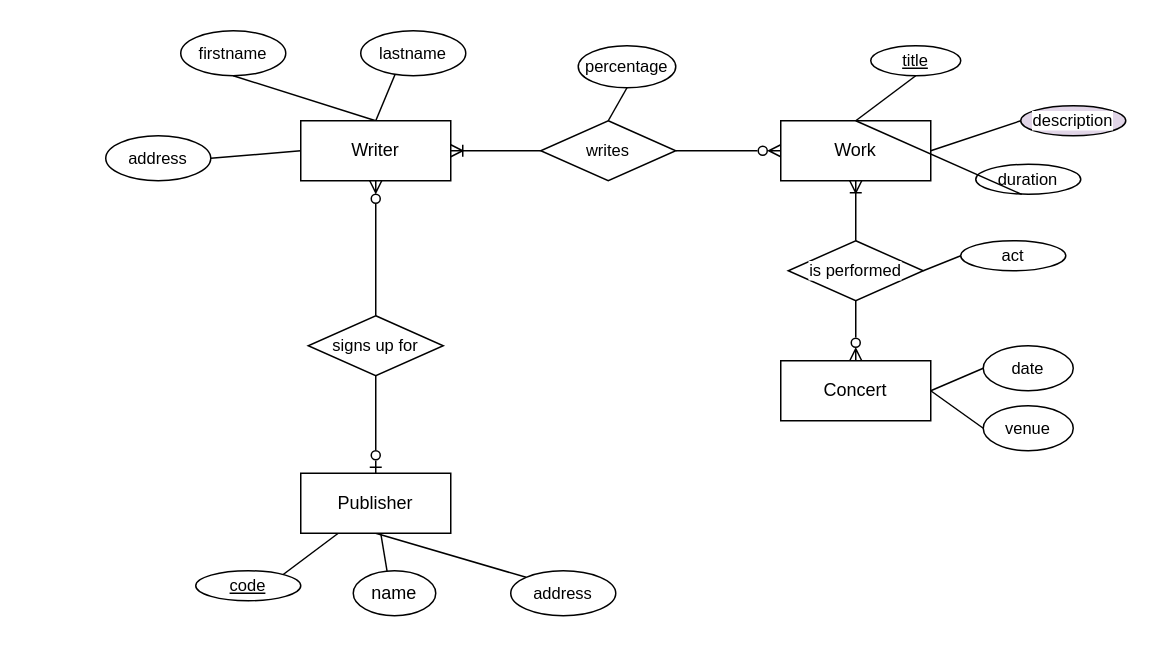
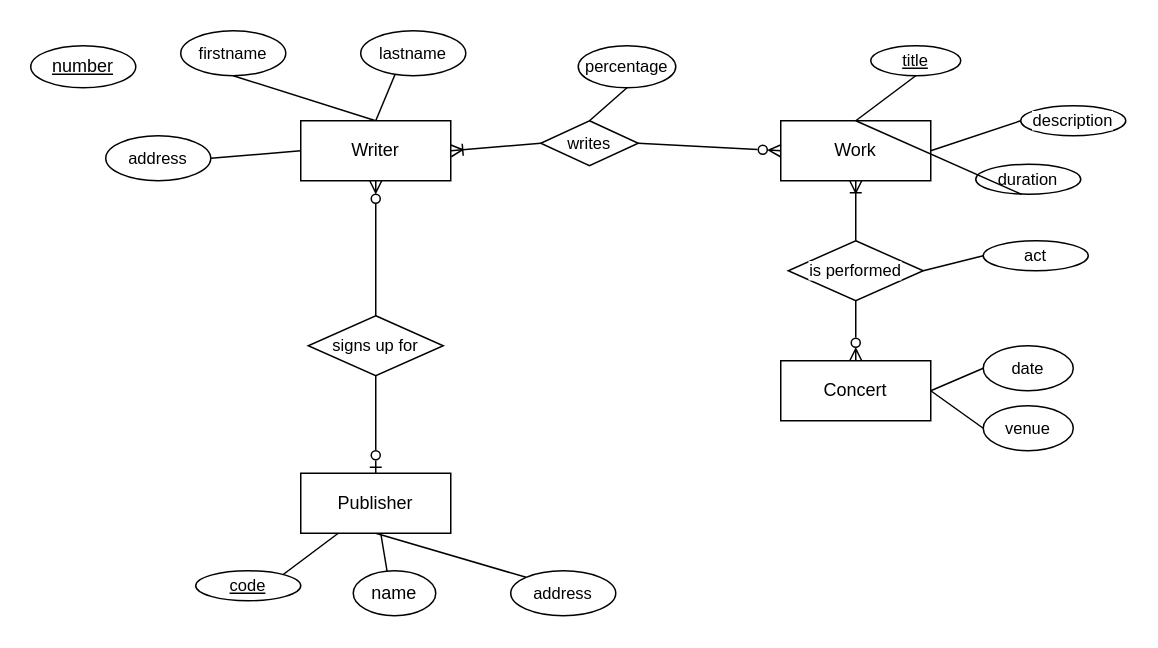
none -> (83, 67)
(1073, 121) -> (1073, 121)
(608, 151) -> (590, 143)
(1013, 256) -> (1036, 256)
